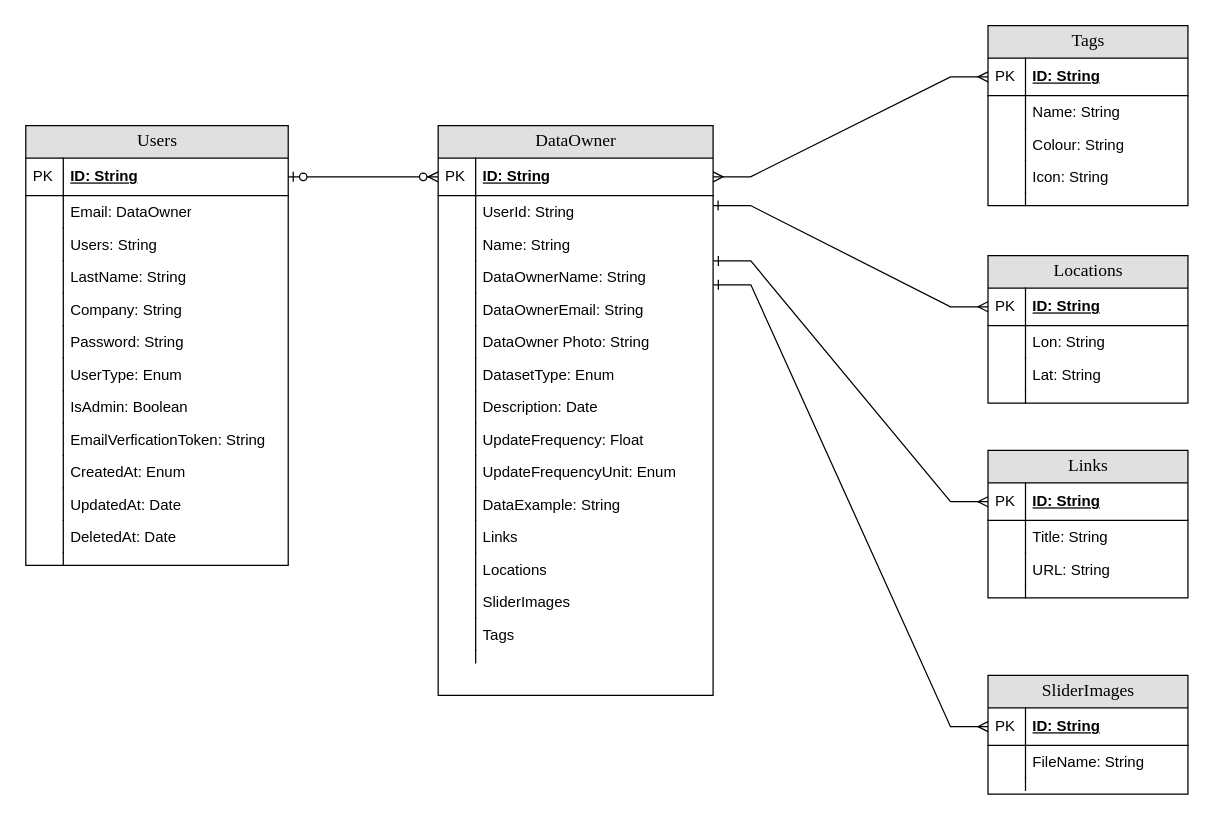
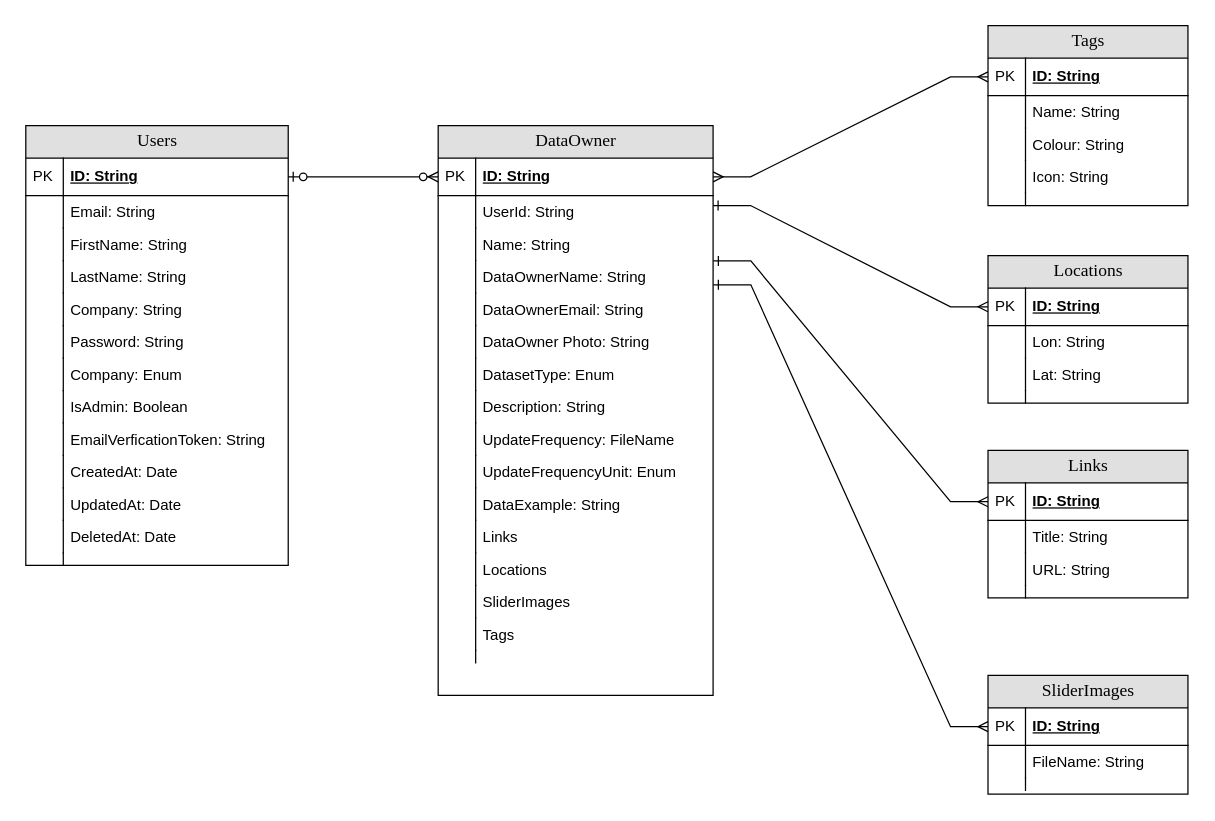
(130, 213) -> (115, 213)
(119, 246) -> (134, 246)
(126, 376) -> (121, 376)
(547, 408) -> (553, 408)
(570, 441) -> (580, 441)
(130, 473) -> (130, 473)
